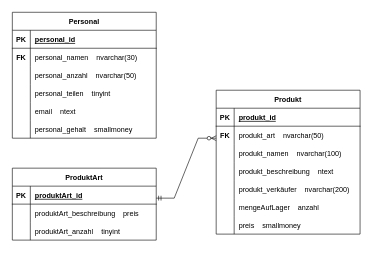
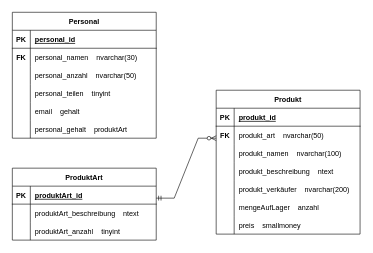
(61, 112) -> (62, 112)
(90, 130) -> (91, 130)
(97, 214) -> (98, 214)
